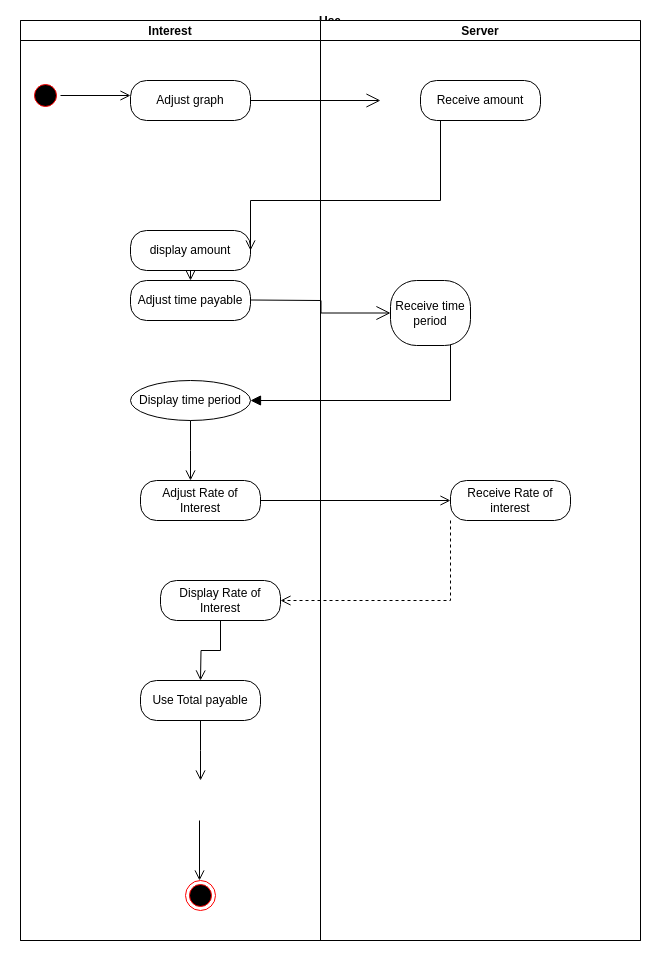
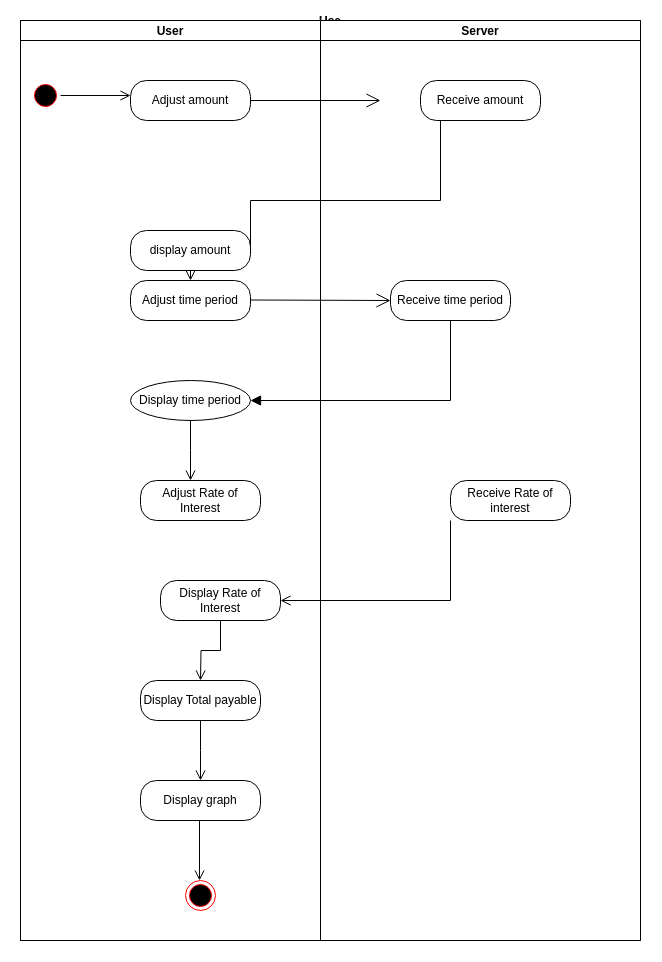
(170, 31) -> (170, 31)
(191, 101) -> (191, 101)
(251, 245) -> (251, 245)
(191, 301) -> (191, 301)
(431, 313) -> (451, 301)
(354, 501) -> none
(406, 601) -> (406, 601)
(201, 701) -> (201, 701)
none -> (201, 801)
